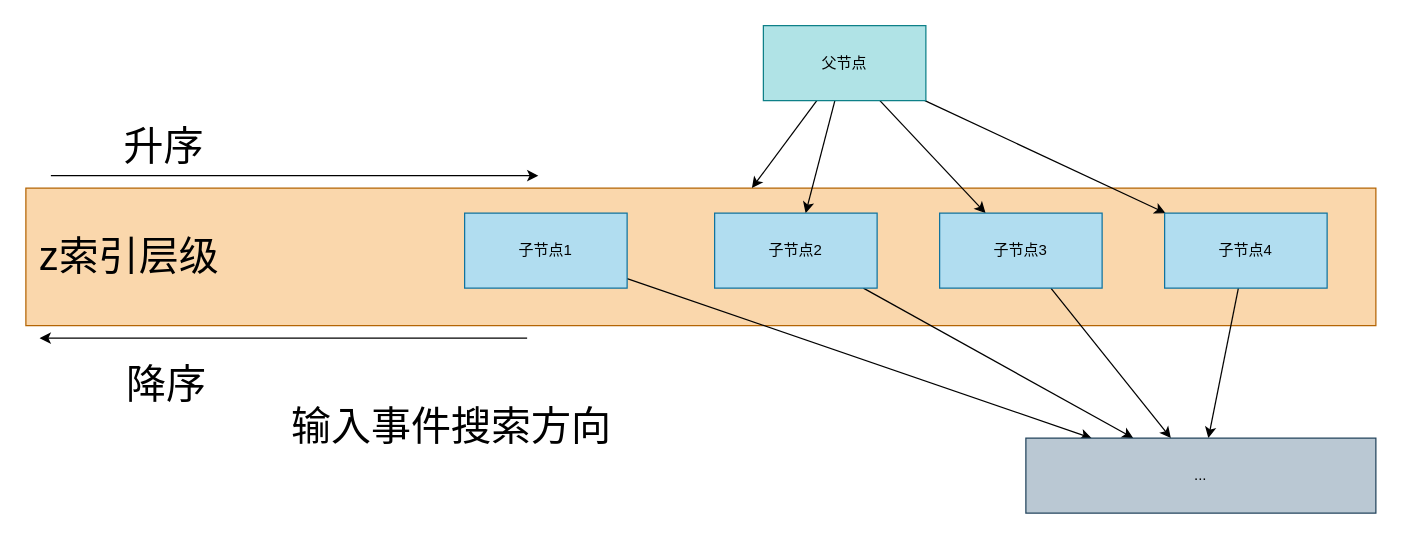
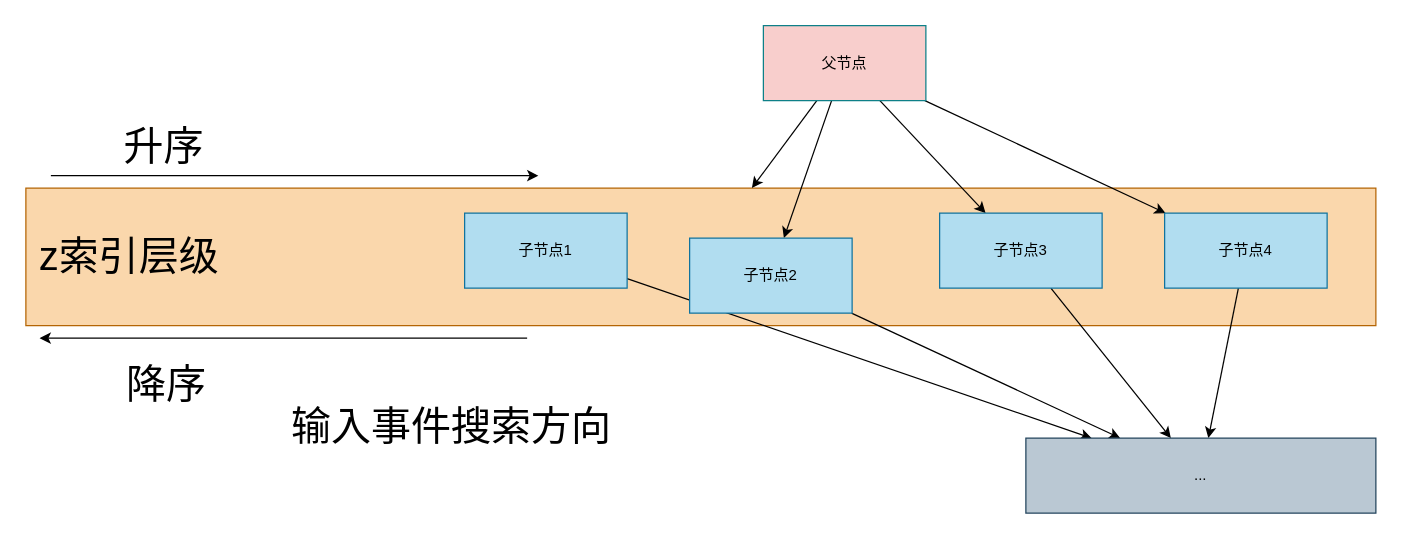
(844, 63) -> (844, 63)
(796, 251) -> (771, 276)
